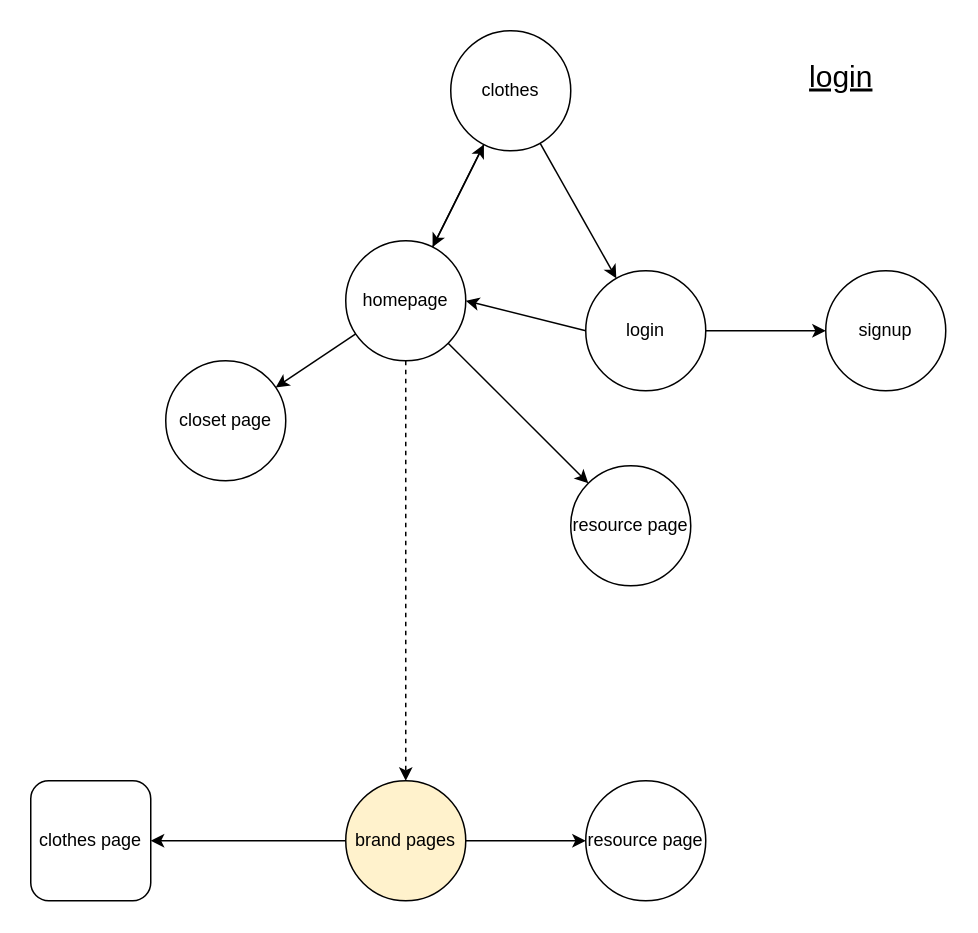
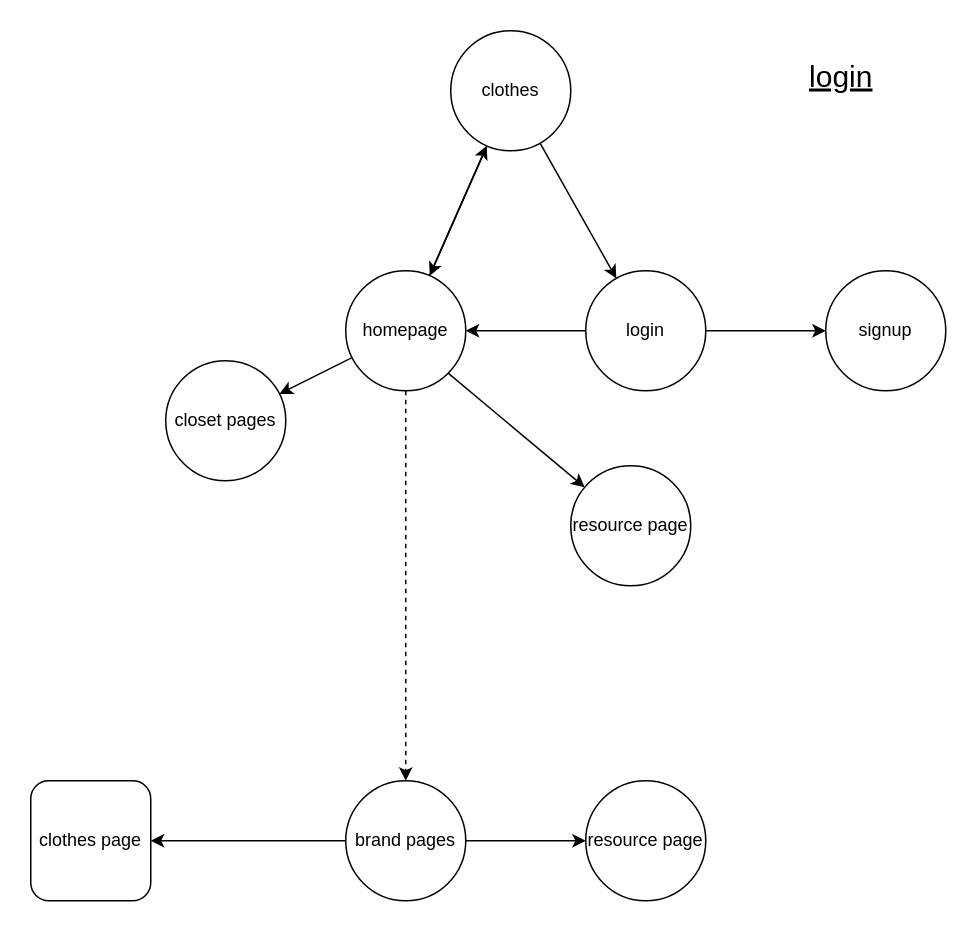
(406, 301) -> (406, 331)
(226, 421) -> (226, 421)
(406, 841) -> (406, 841)
